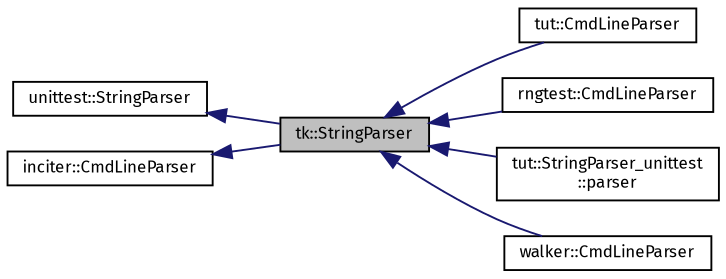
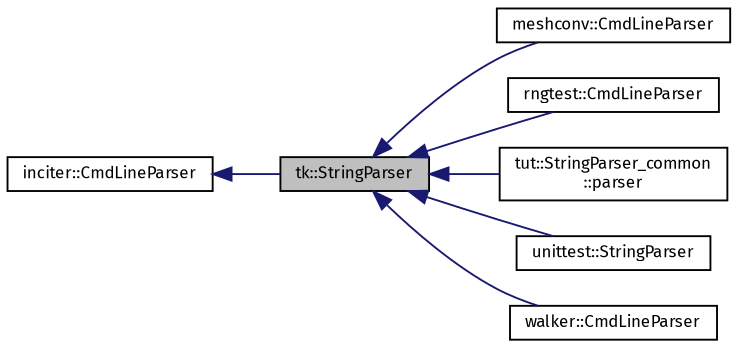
(608, 25) -> (614, 25)
(253, 120) -> (490, 217)
(608, 174) -> (614, 174)
